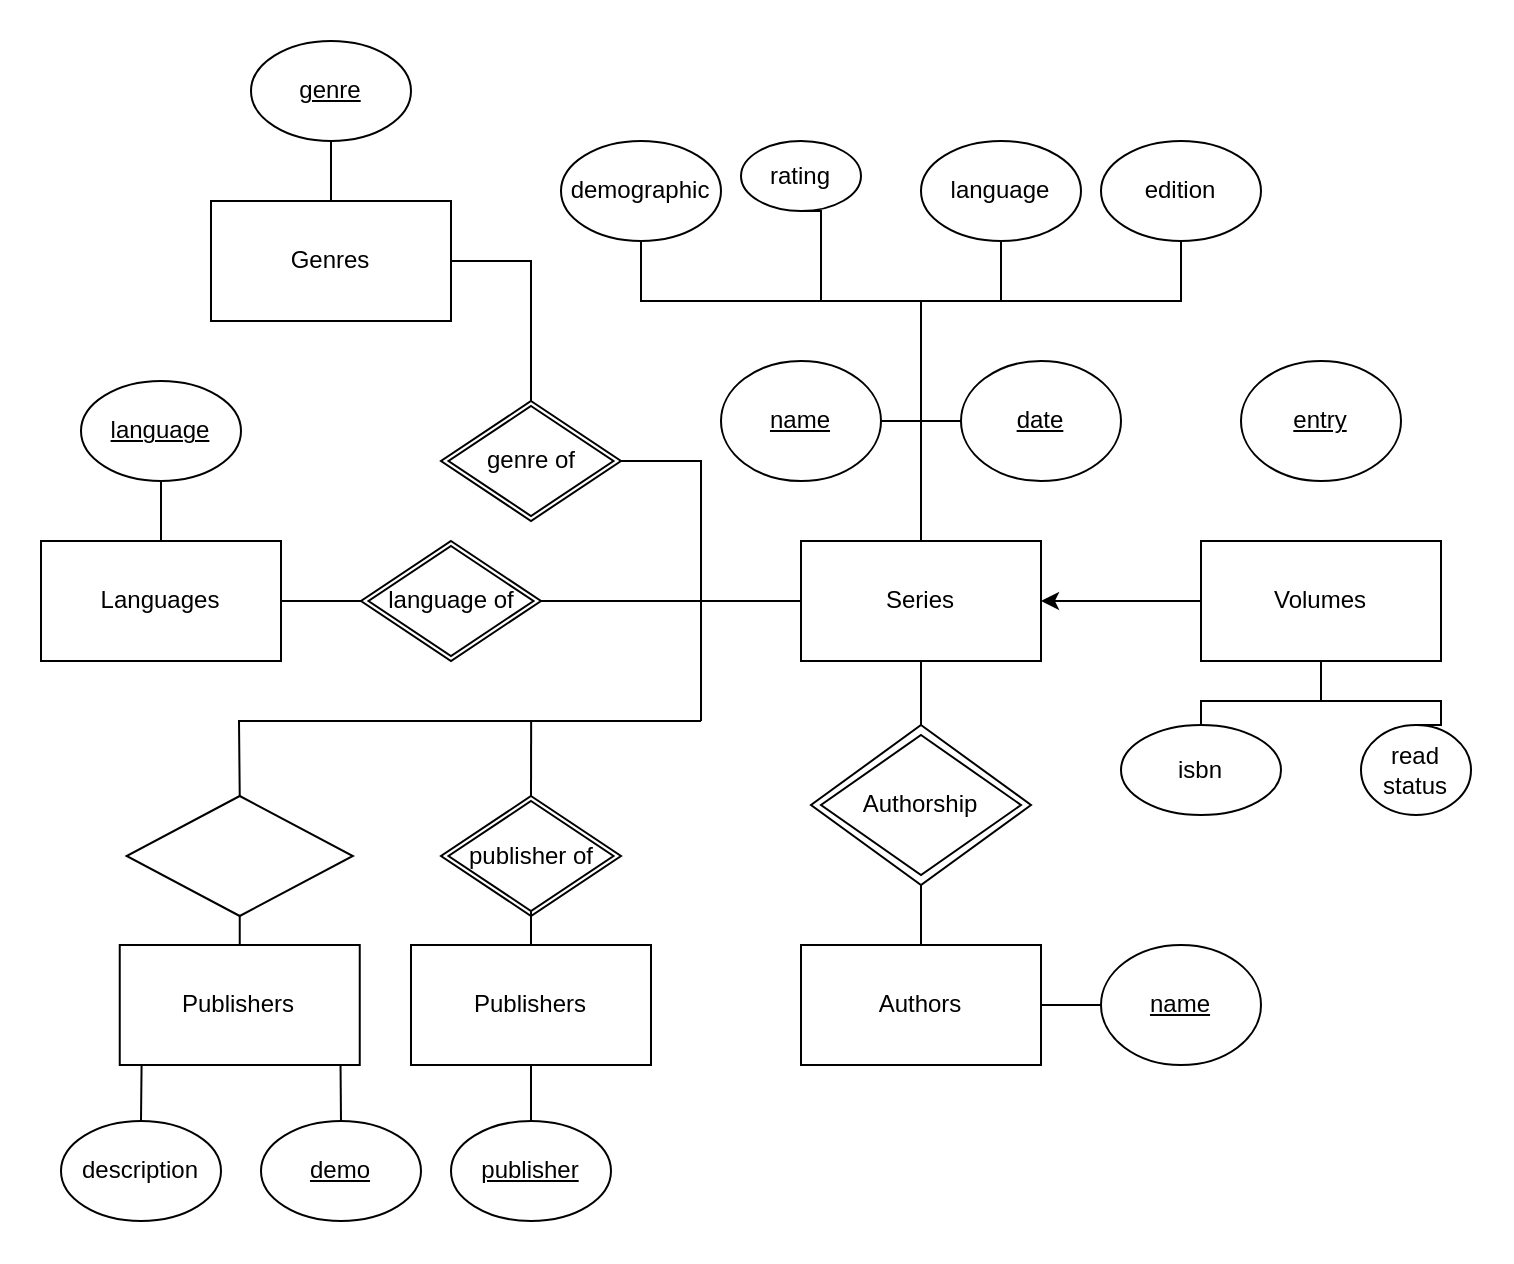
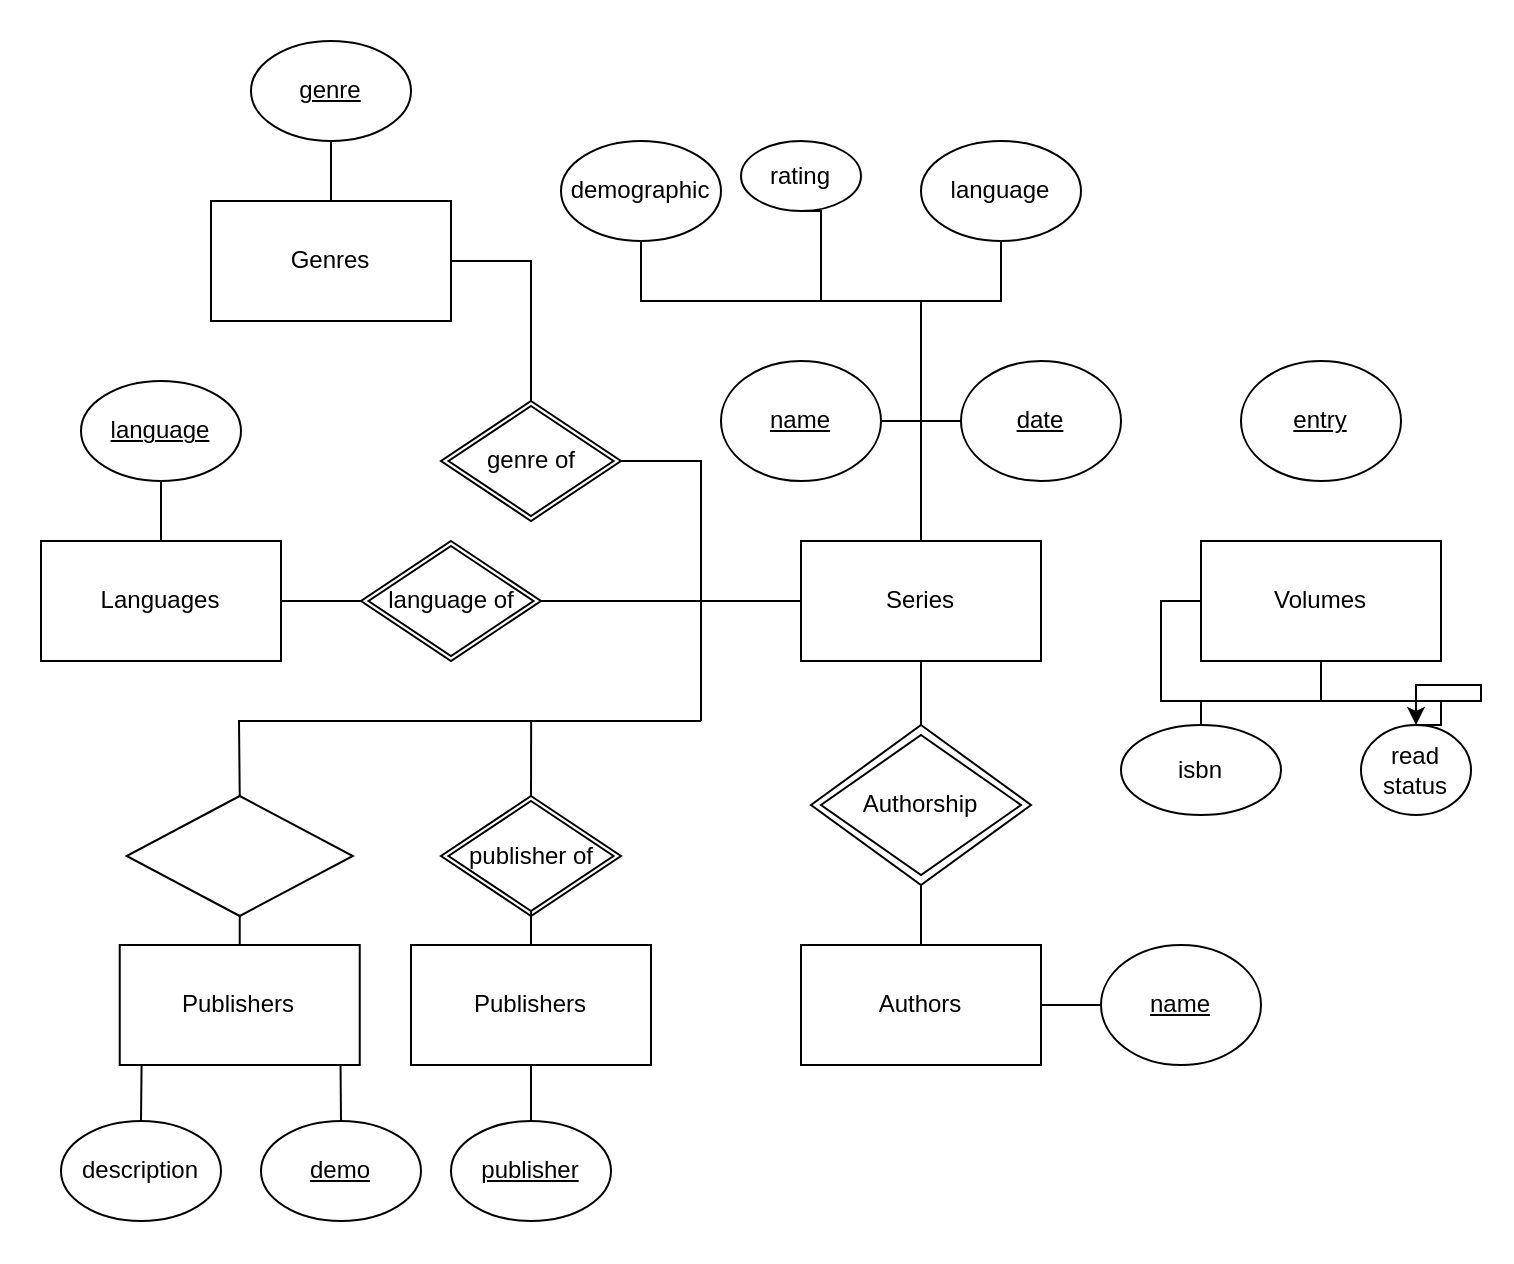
(1181, 191) -> none
(1122, 301) -> none
(1109, 601) -> (1461, 685)
